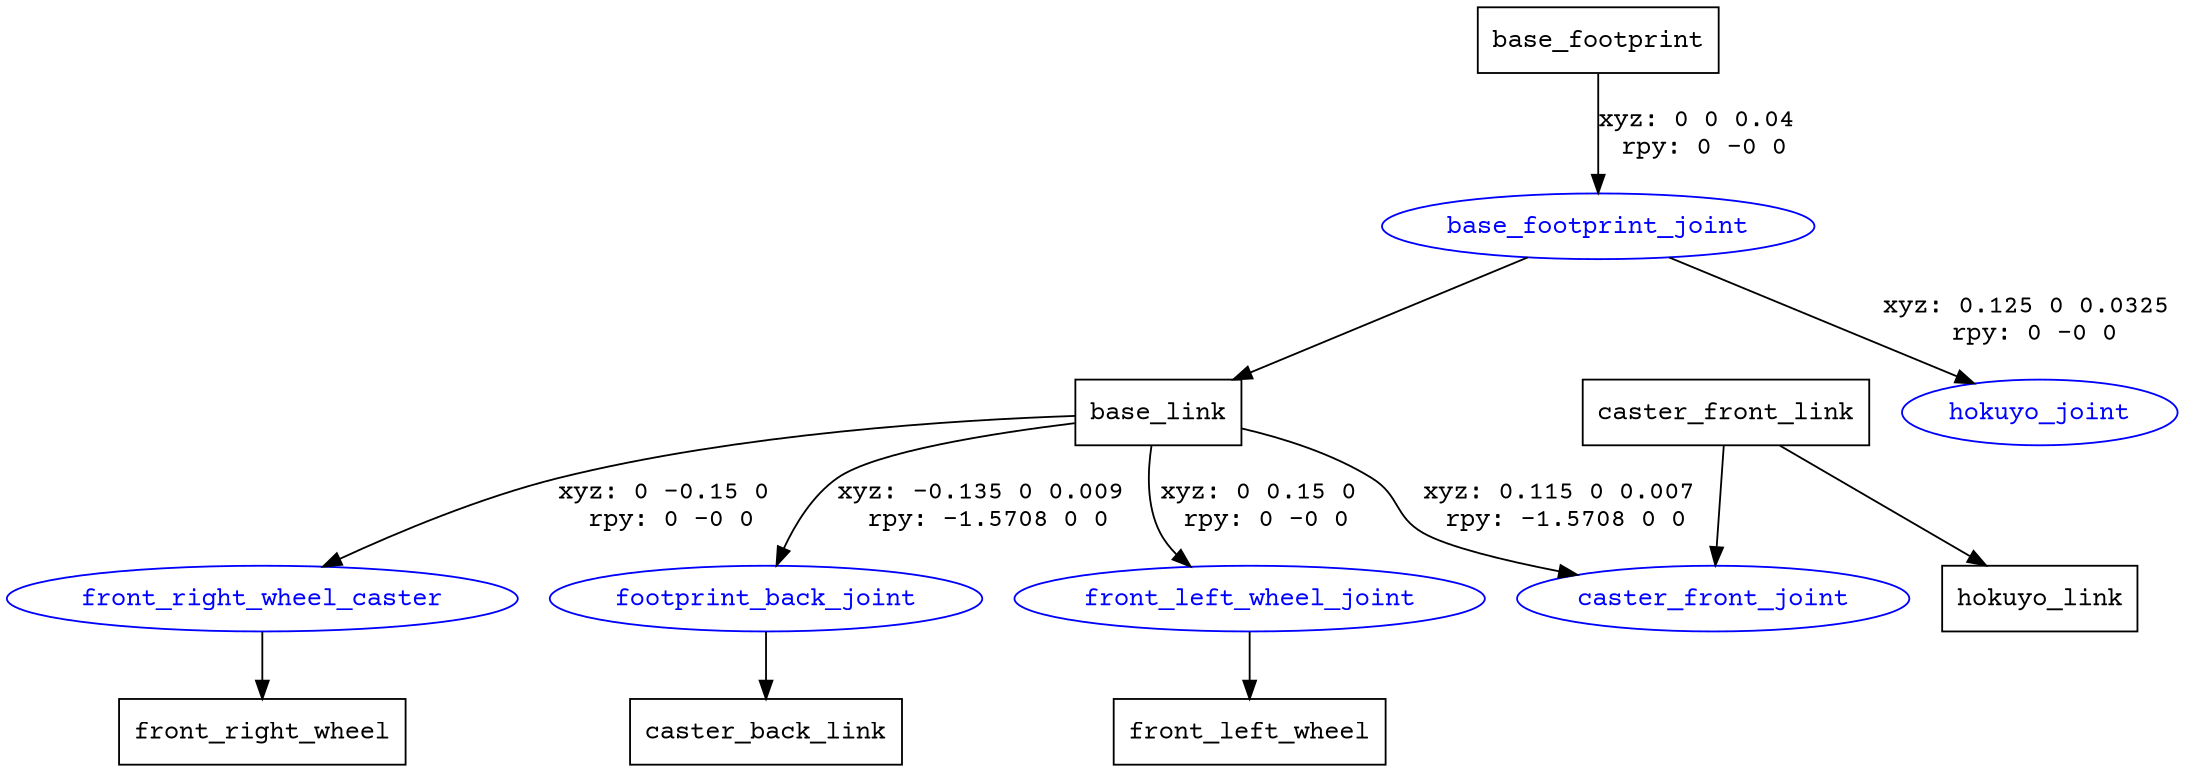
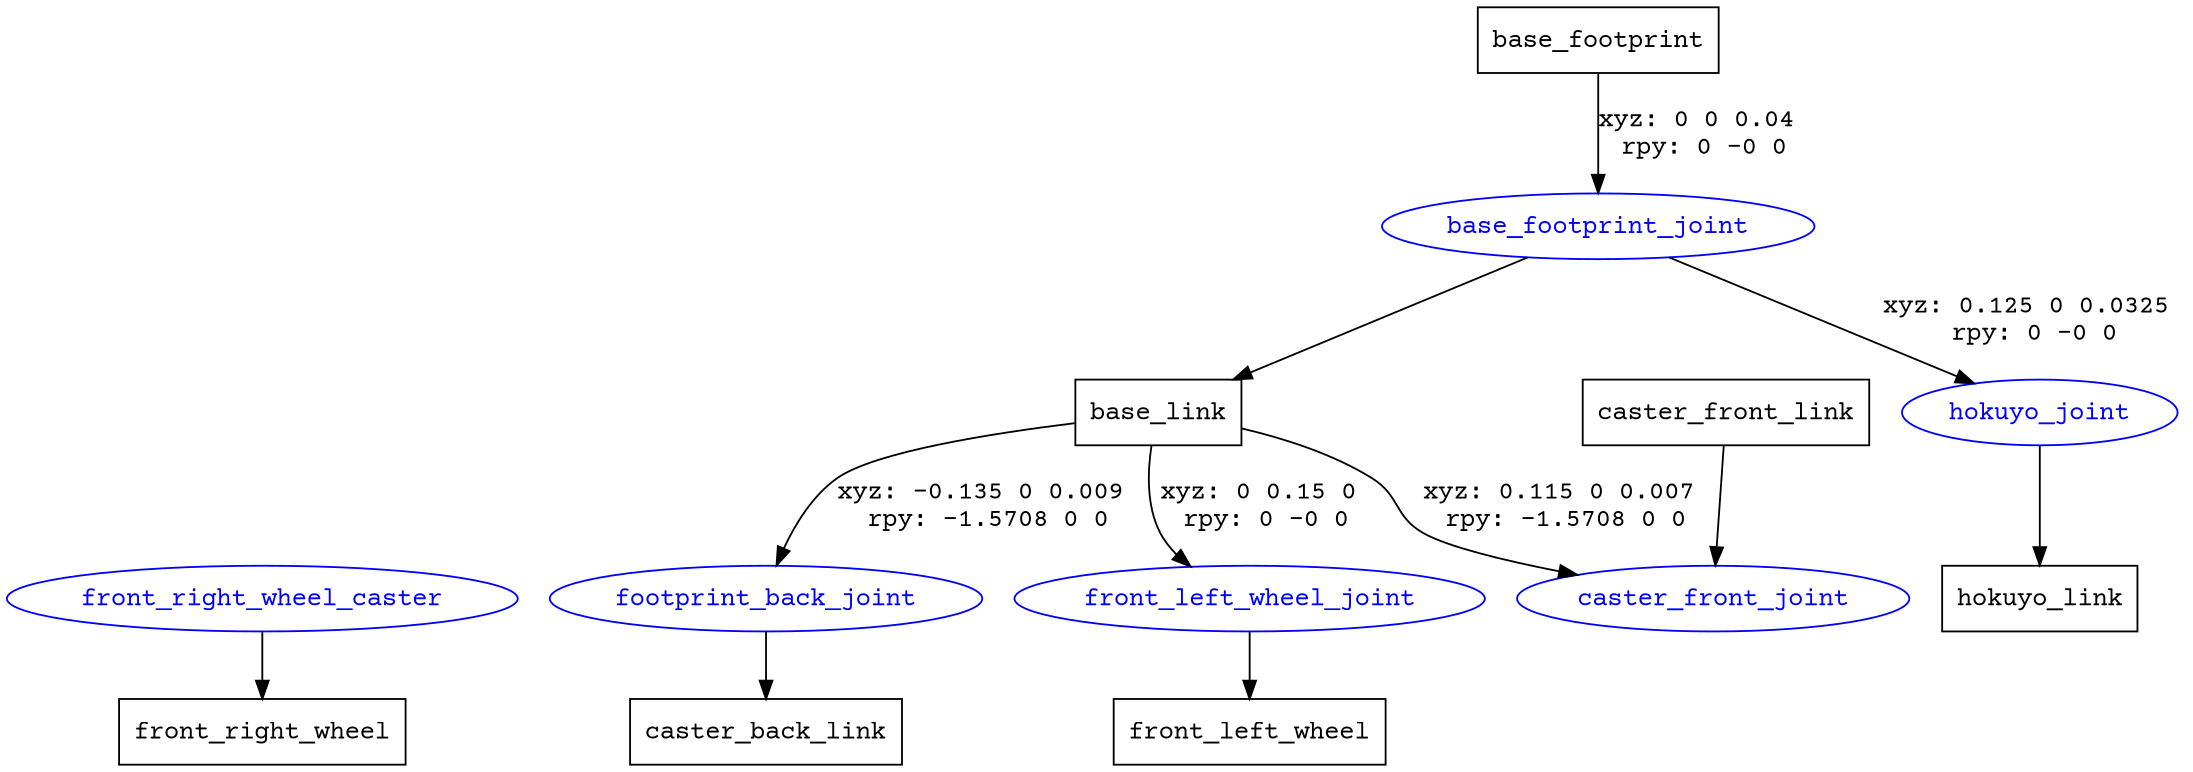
(699, 450) -> none
(1875, 501) -> (2040, 496)
